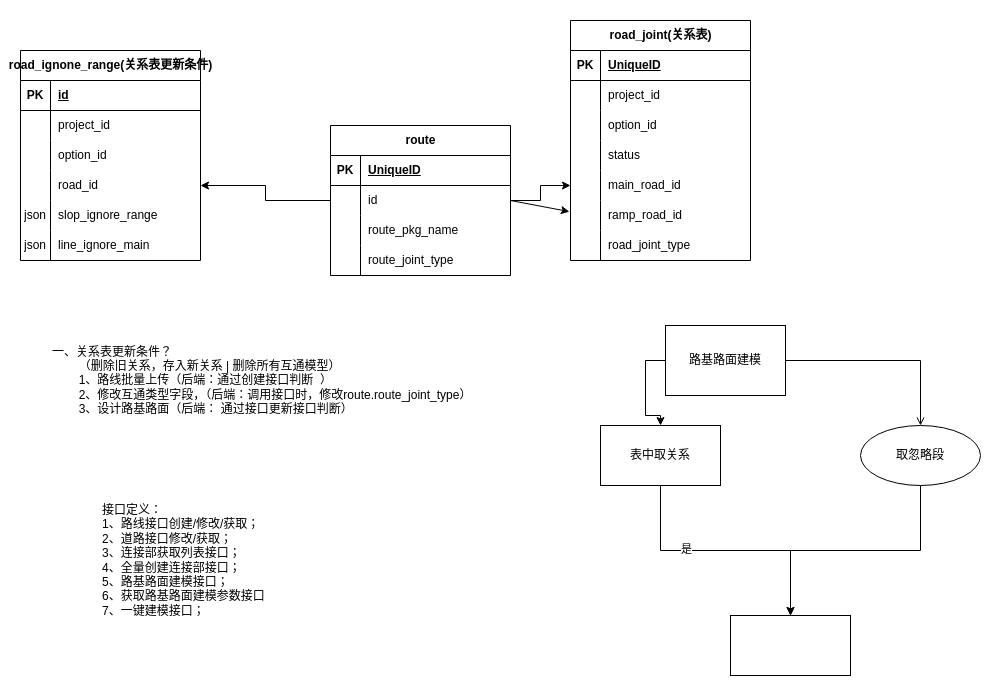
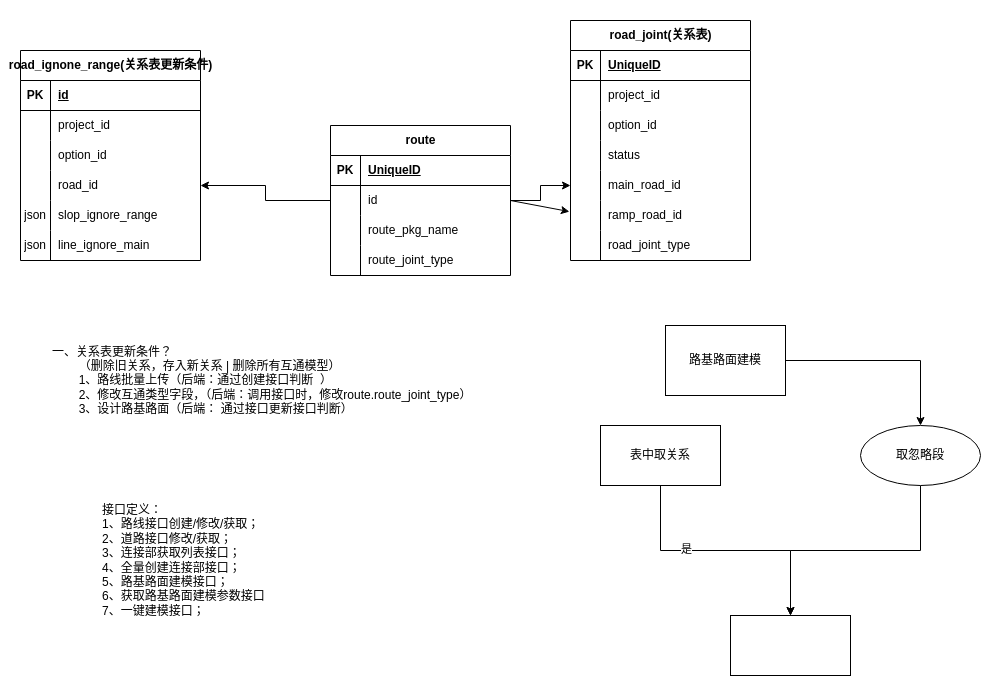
(646, 387) -> none
(921, 419) -> (921, 417)
